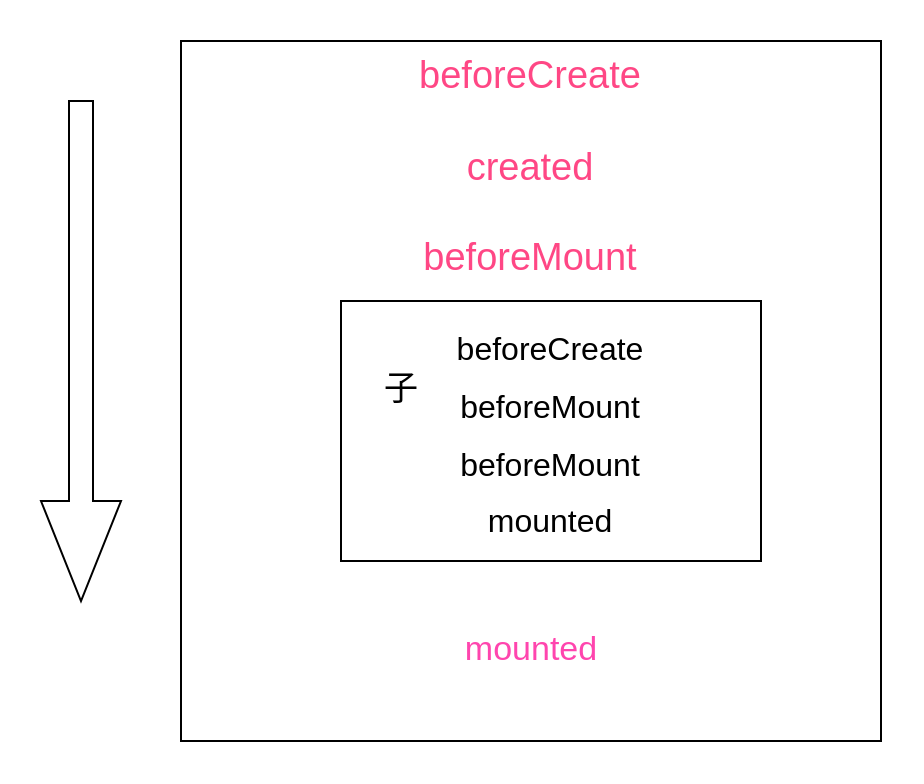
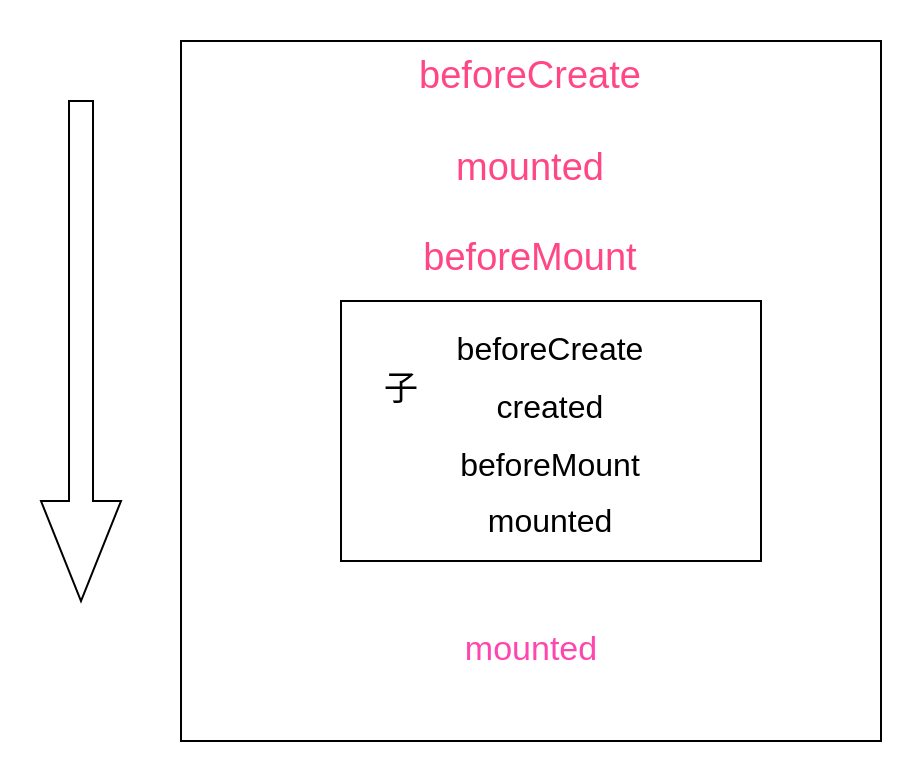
(531, 98) -> (531, 98)
(551, 431) -> (551, 431)
